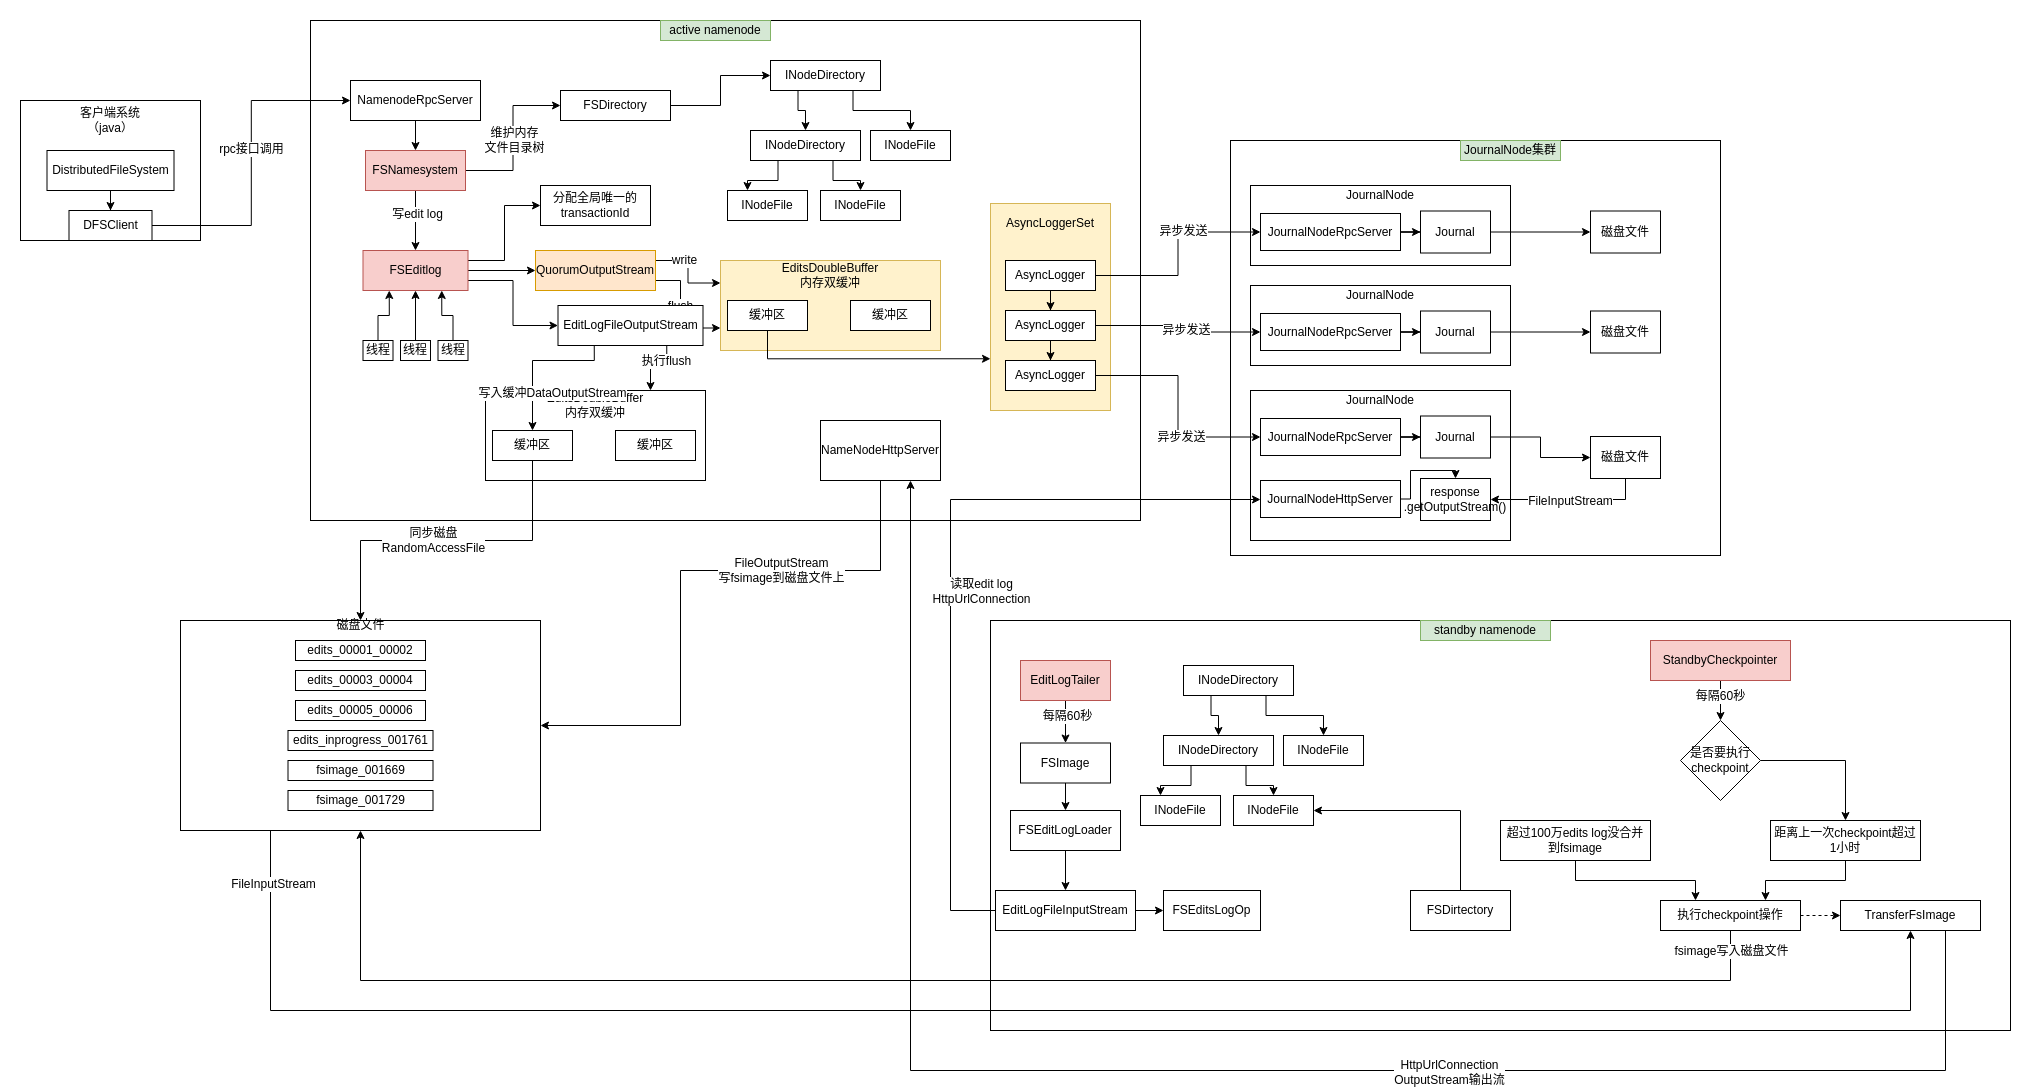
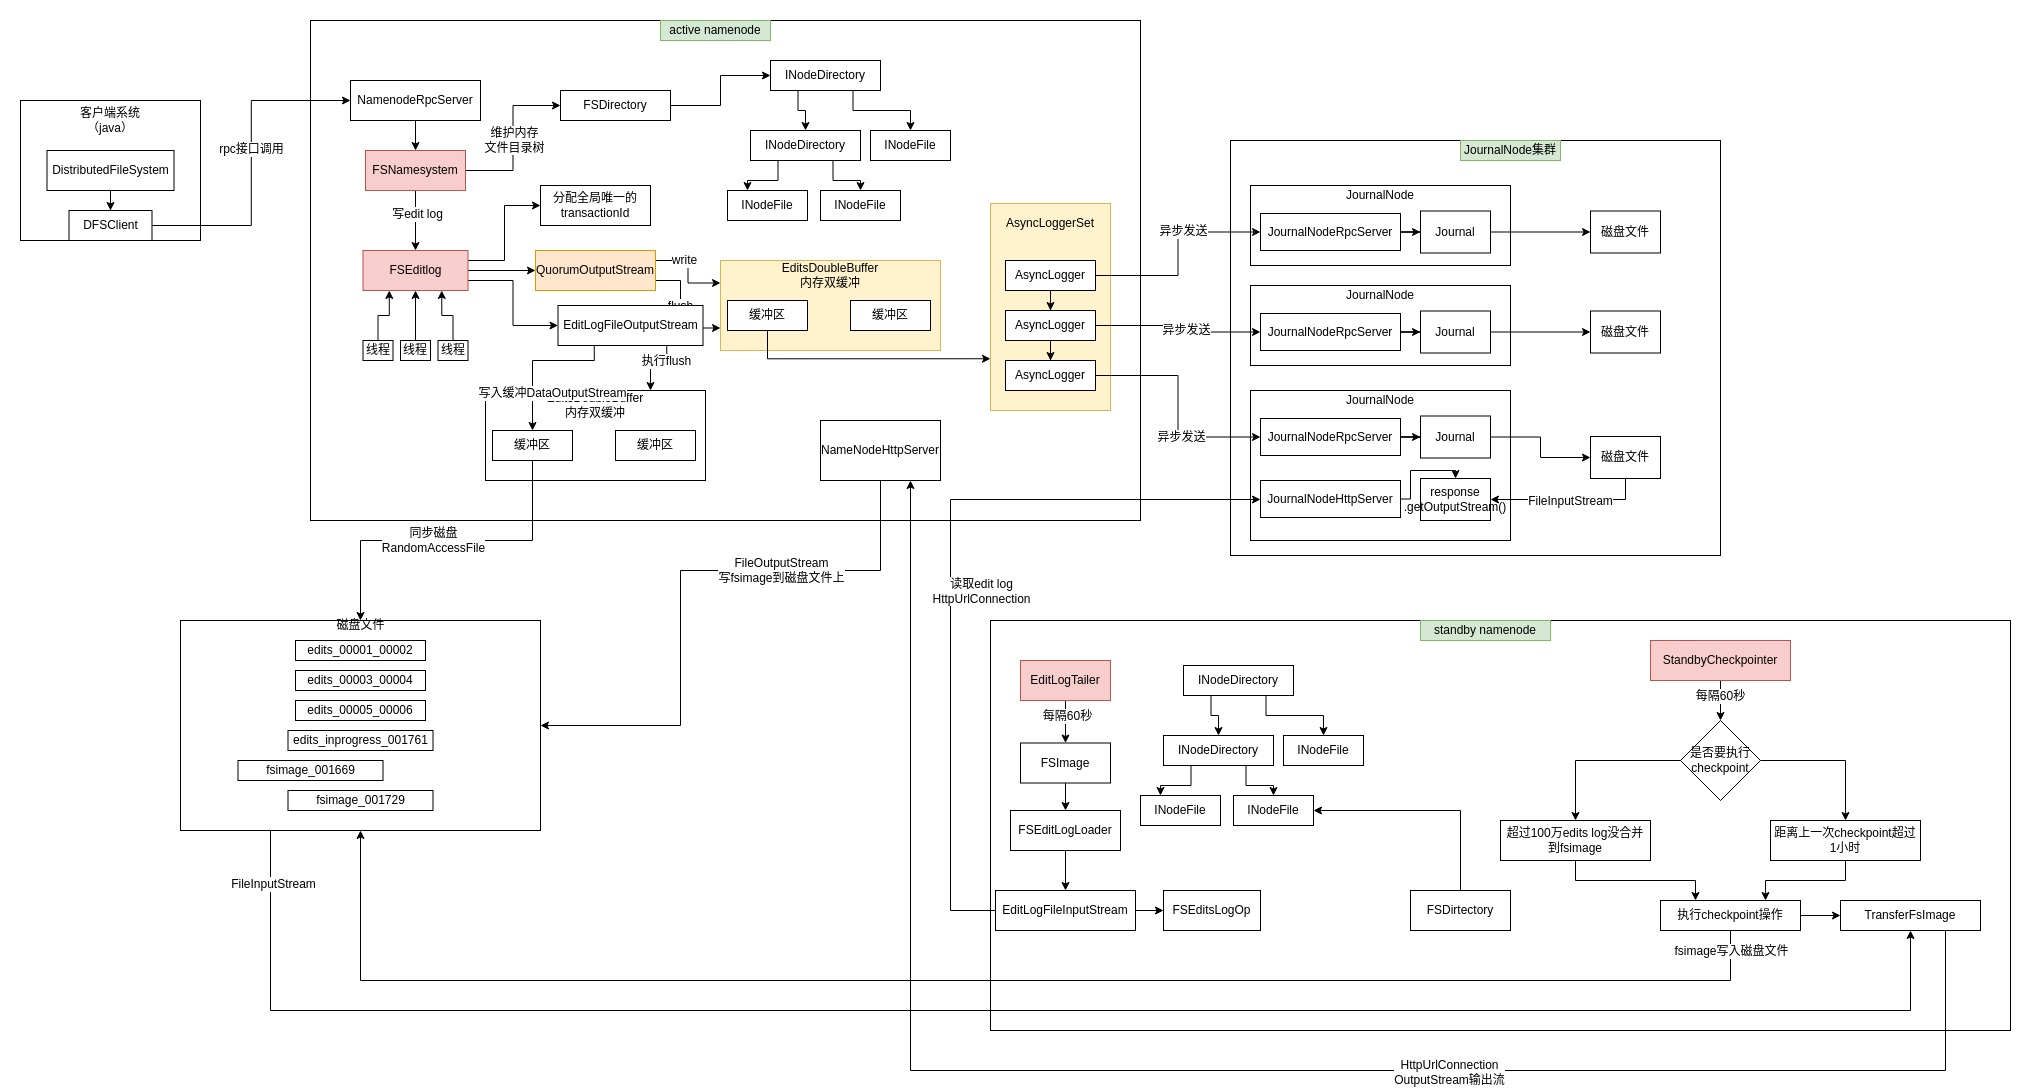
none -> (1602, 761)
(361, 771) -> (311, 771)
(1817, 916) -> (1817, 916)
